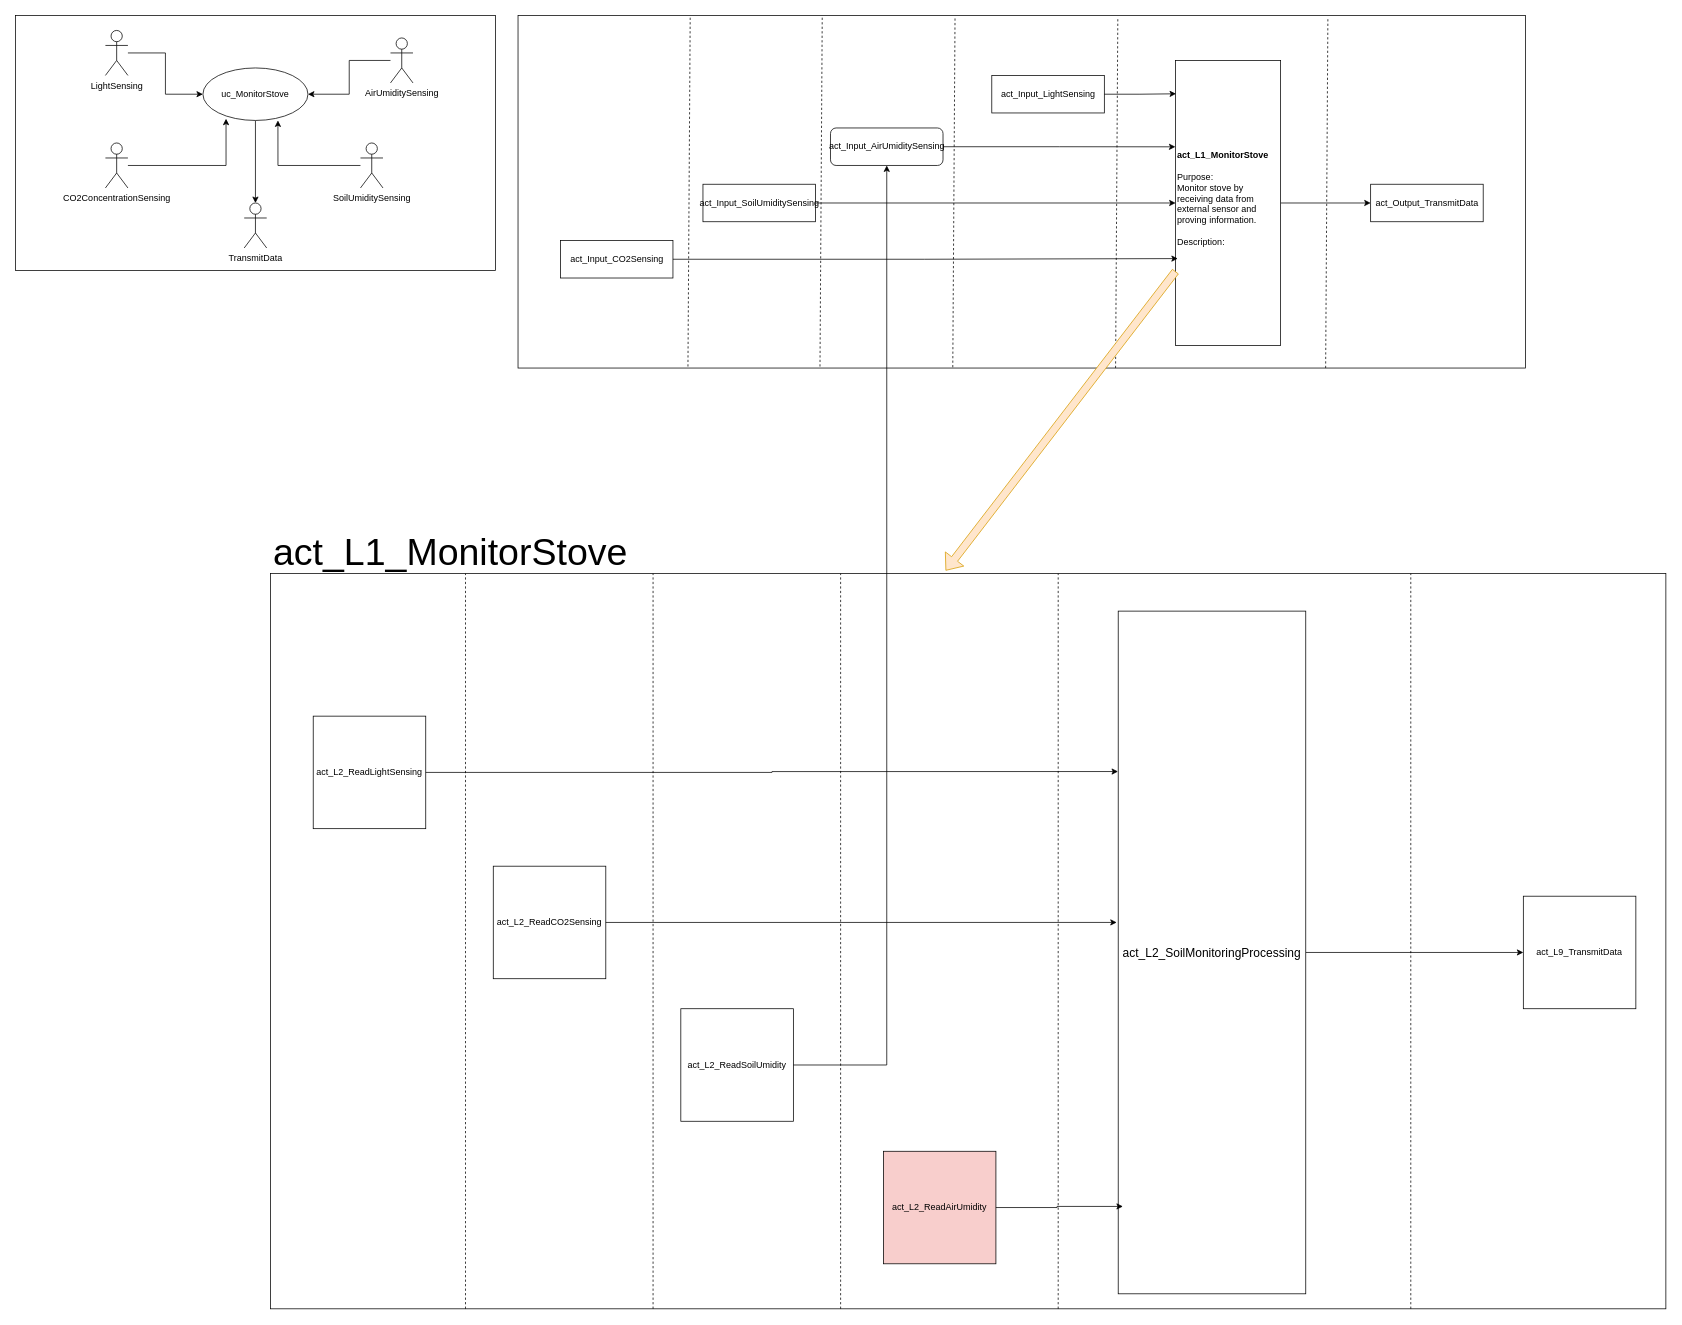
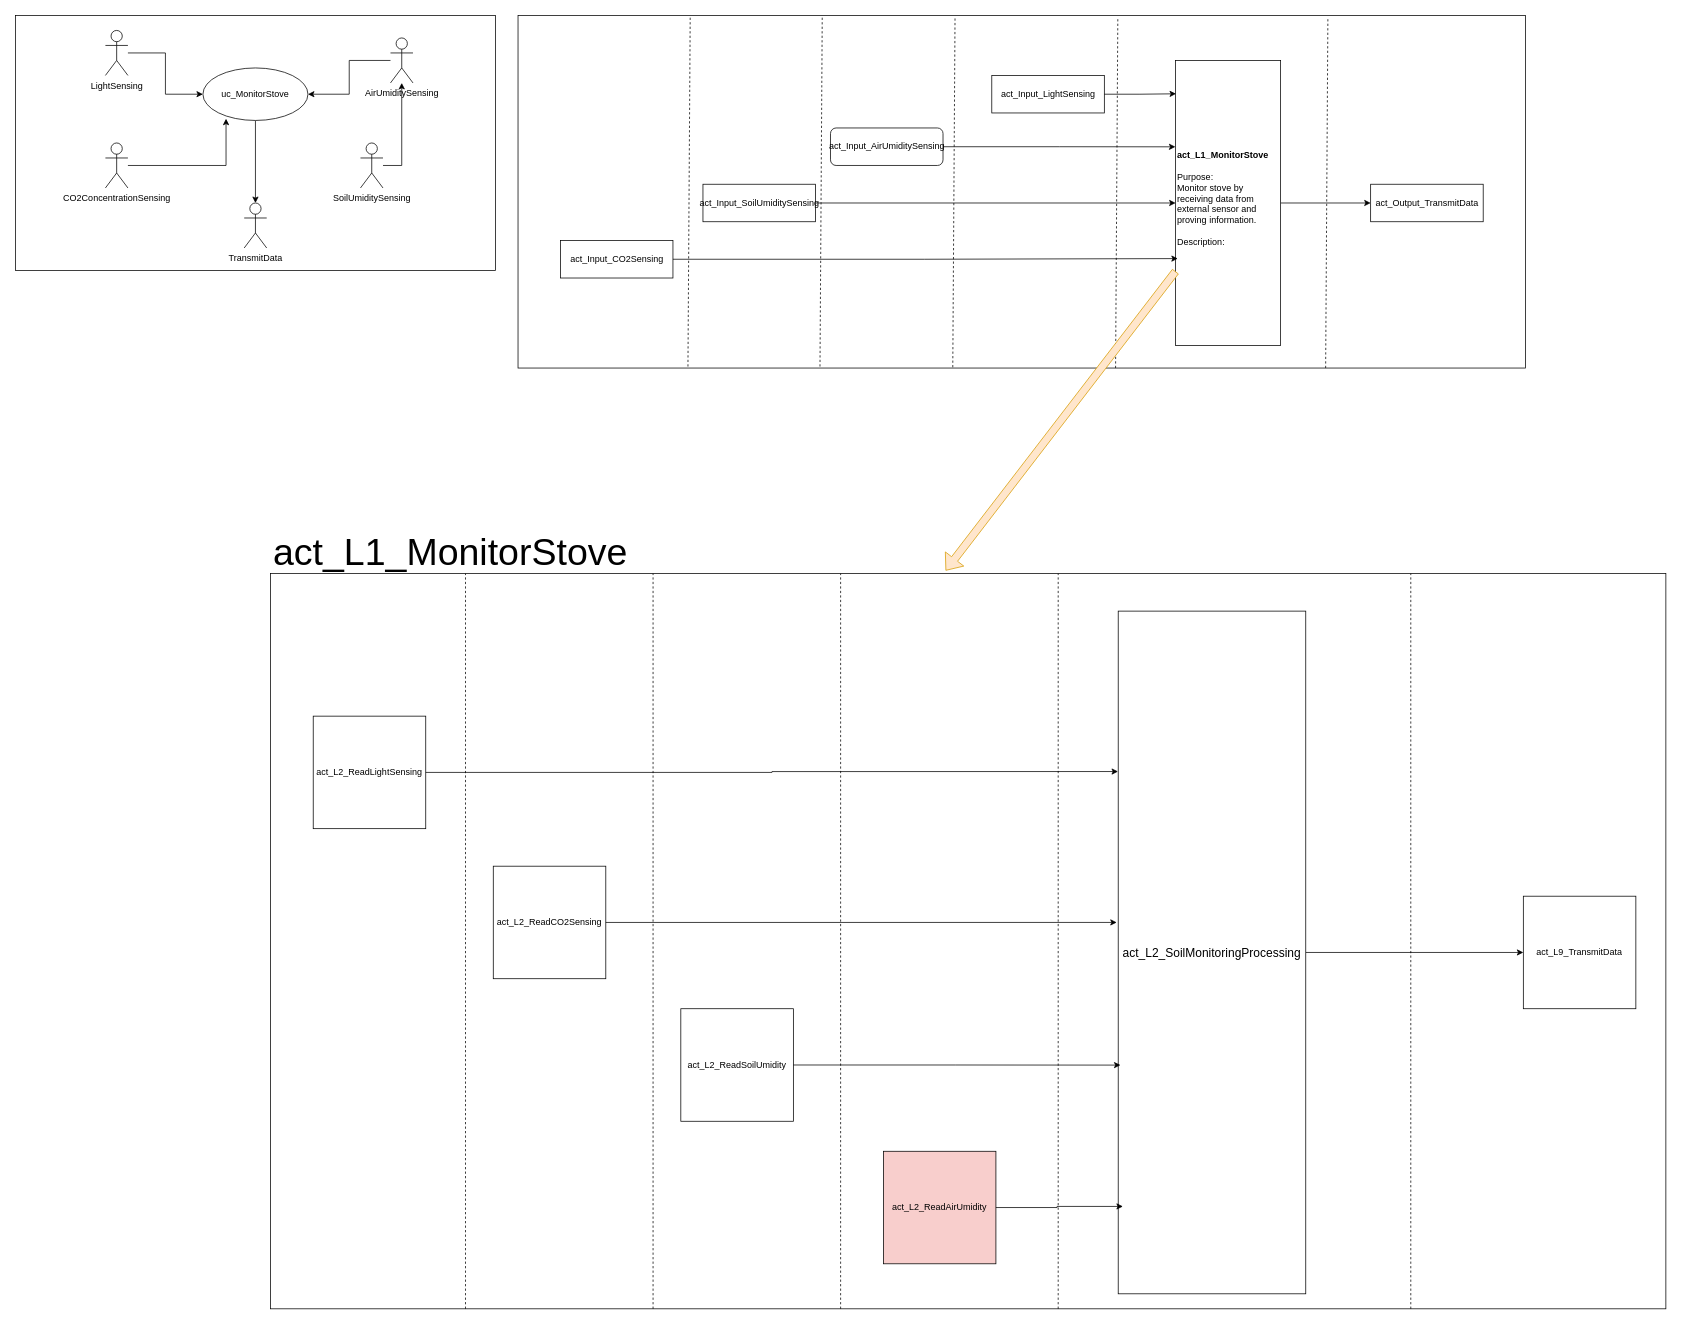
(318, 165) -> (402, 136)
(887, 618) -> (886, 1065)
